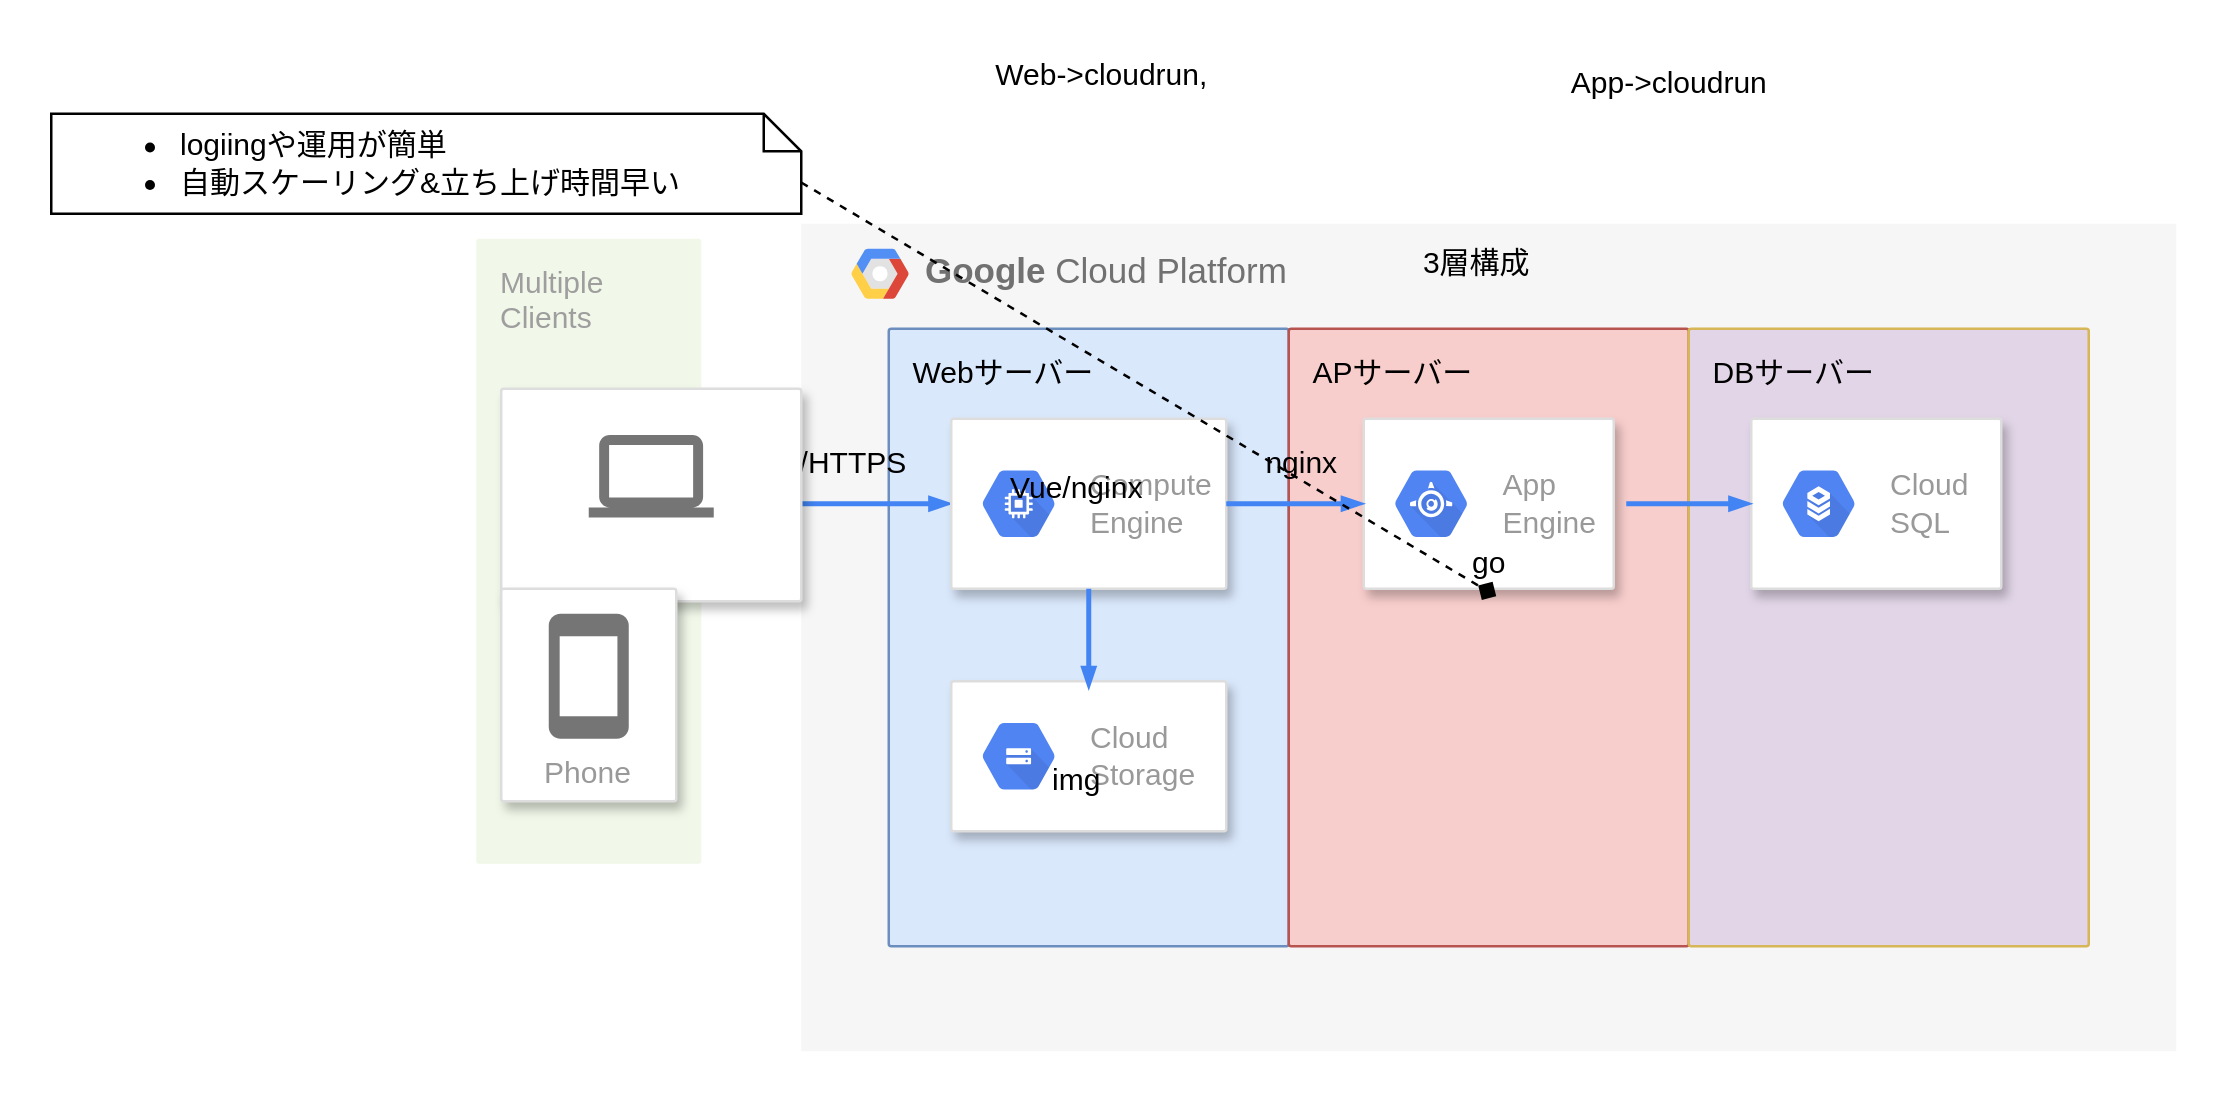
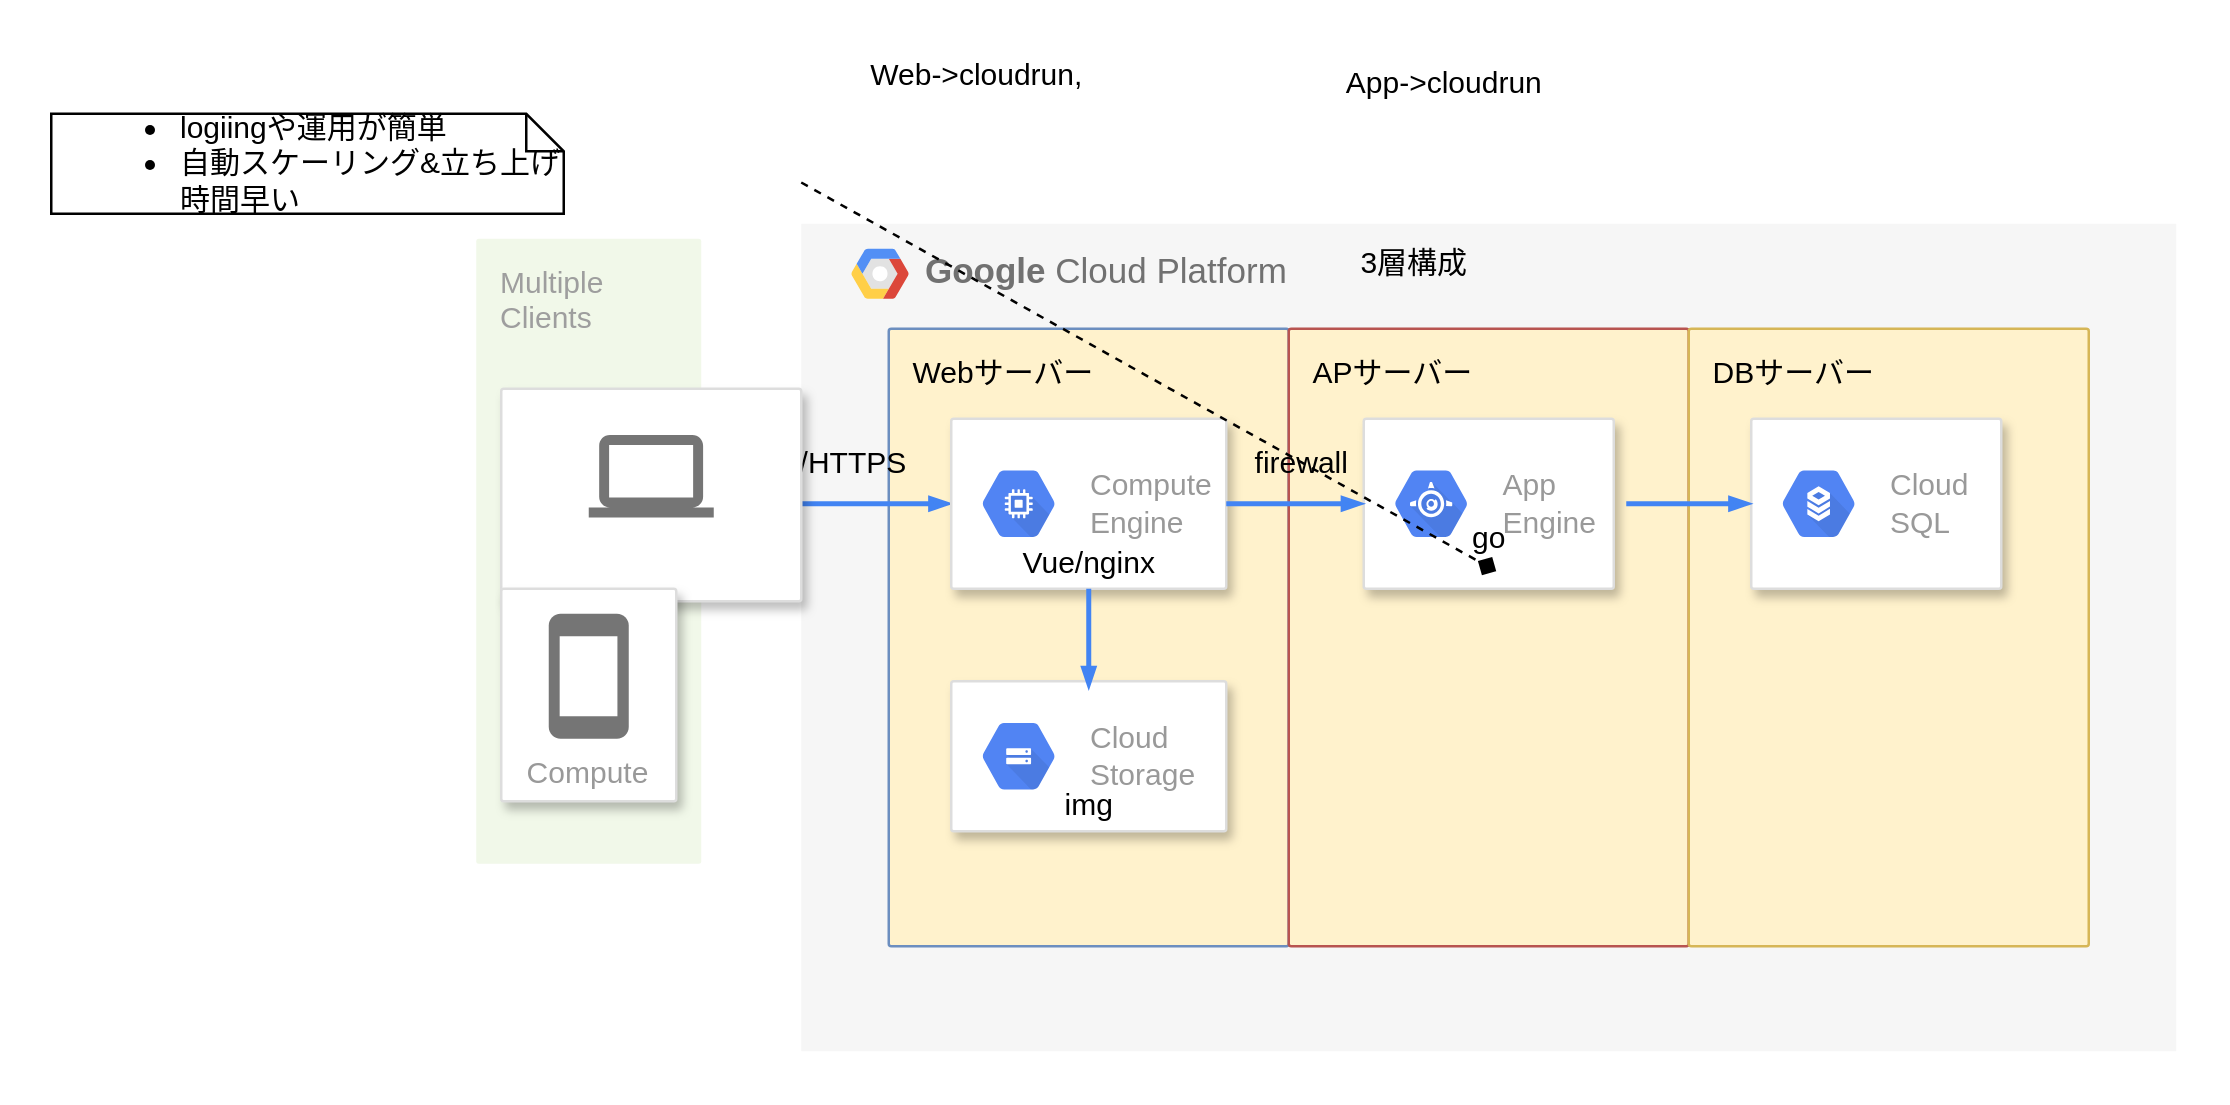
(1101, 76) -> (976, 76)
(1669, 84) -> (1444, 84)
(426, 164) -> (308, 164)
(1476, 264) -> (1414, 264)
(1303, 464) -> (1303, 464)
(1076, 489) -> (1089, 564)
(1489, 564) -> (1489, 539)
(1089, 638) -> (1089, 638)
(1489, 638) -> (1489, 638)
(1889, 638) -> (1889, 638)
(589, 771) -> (589, 771)
(1076, 781) -> (1089, 806)
